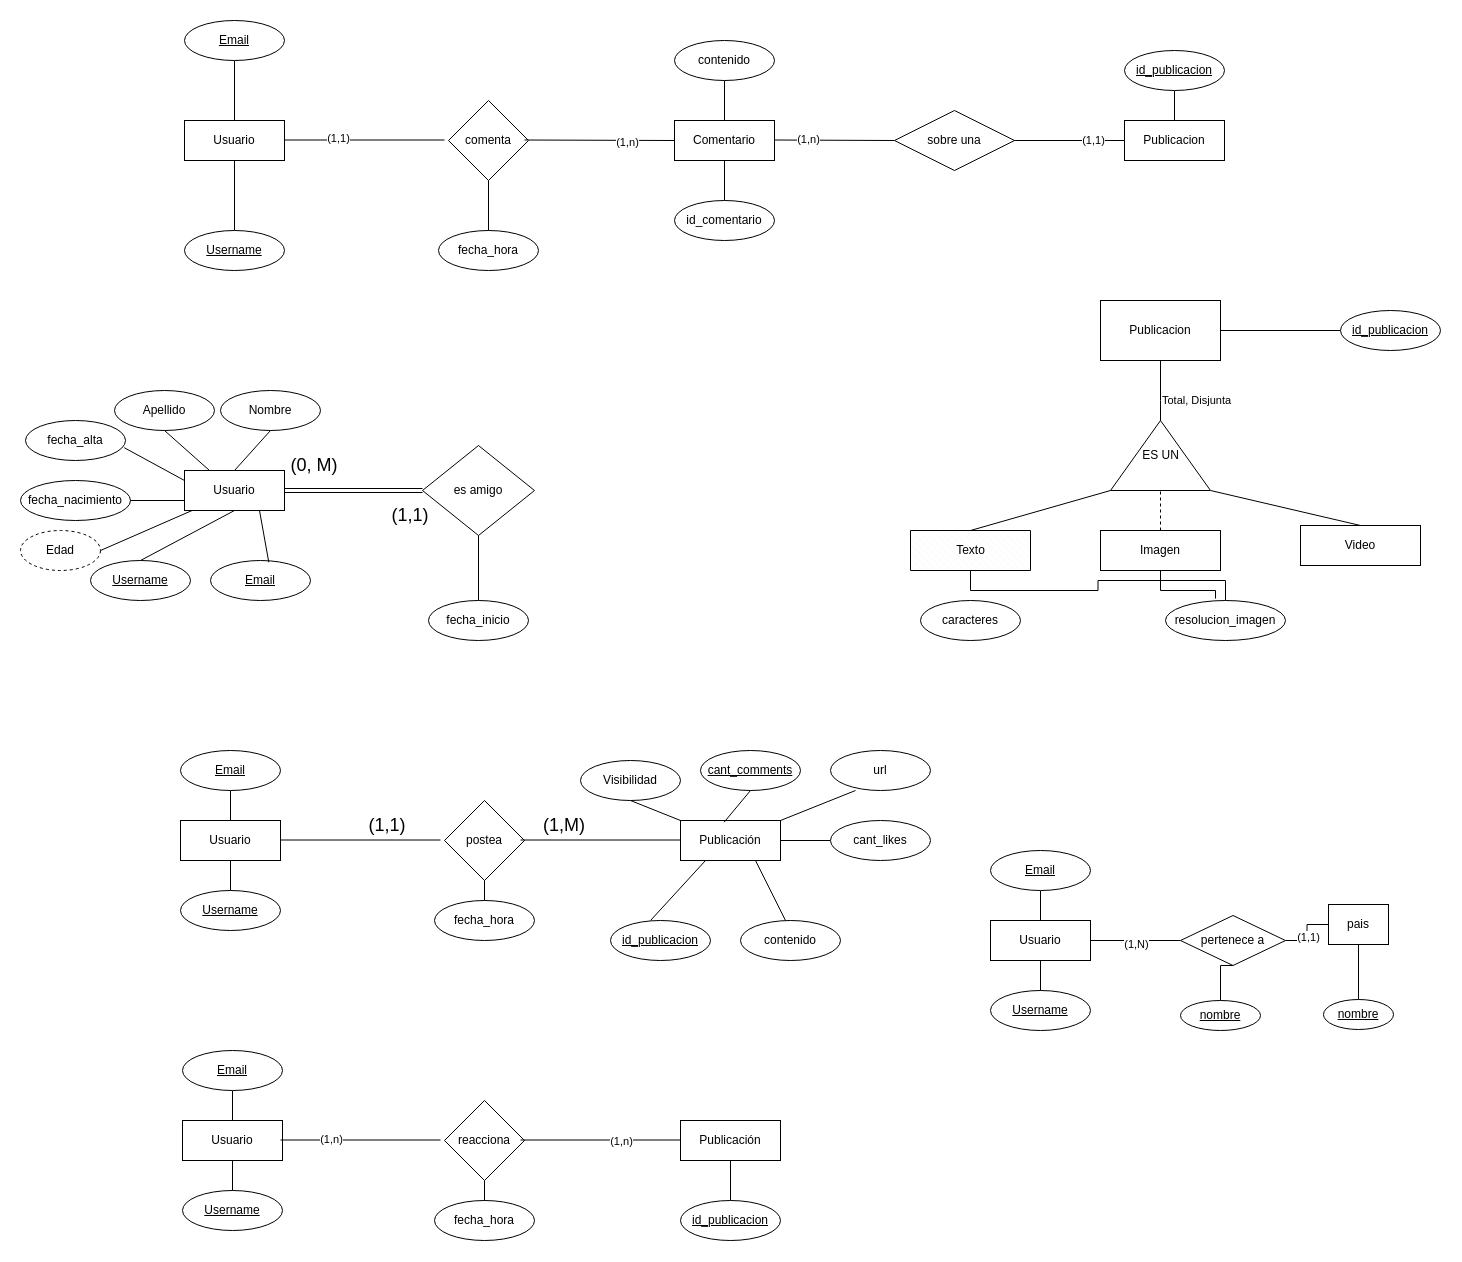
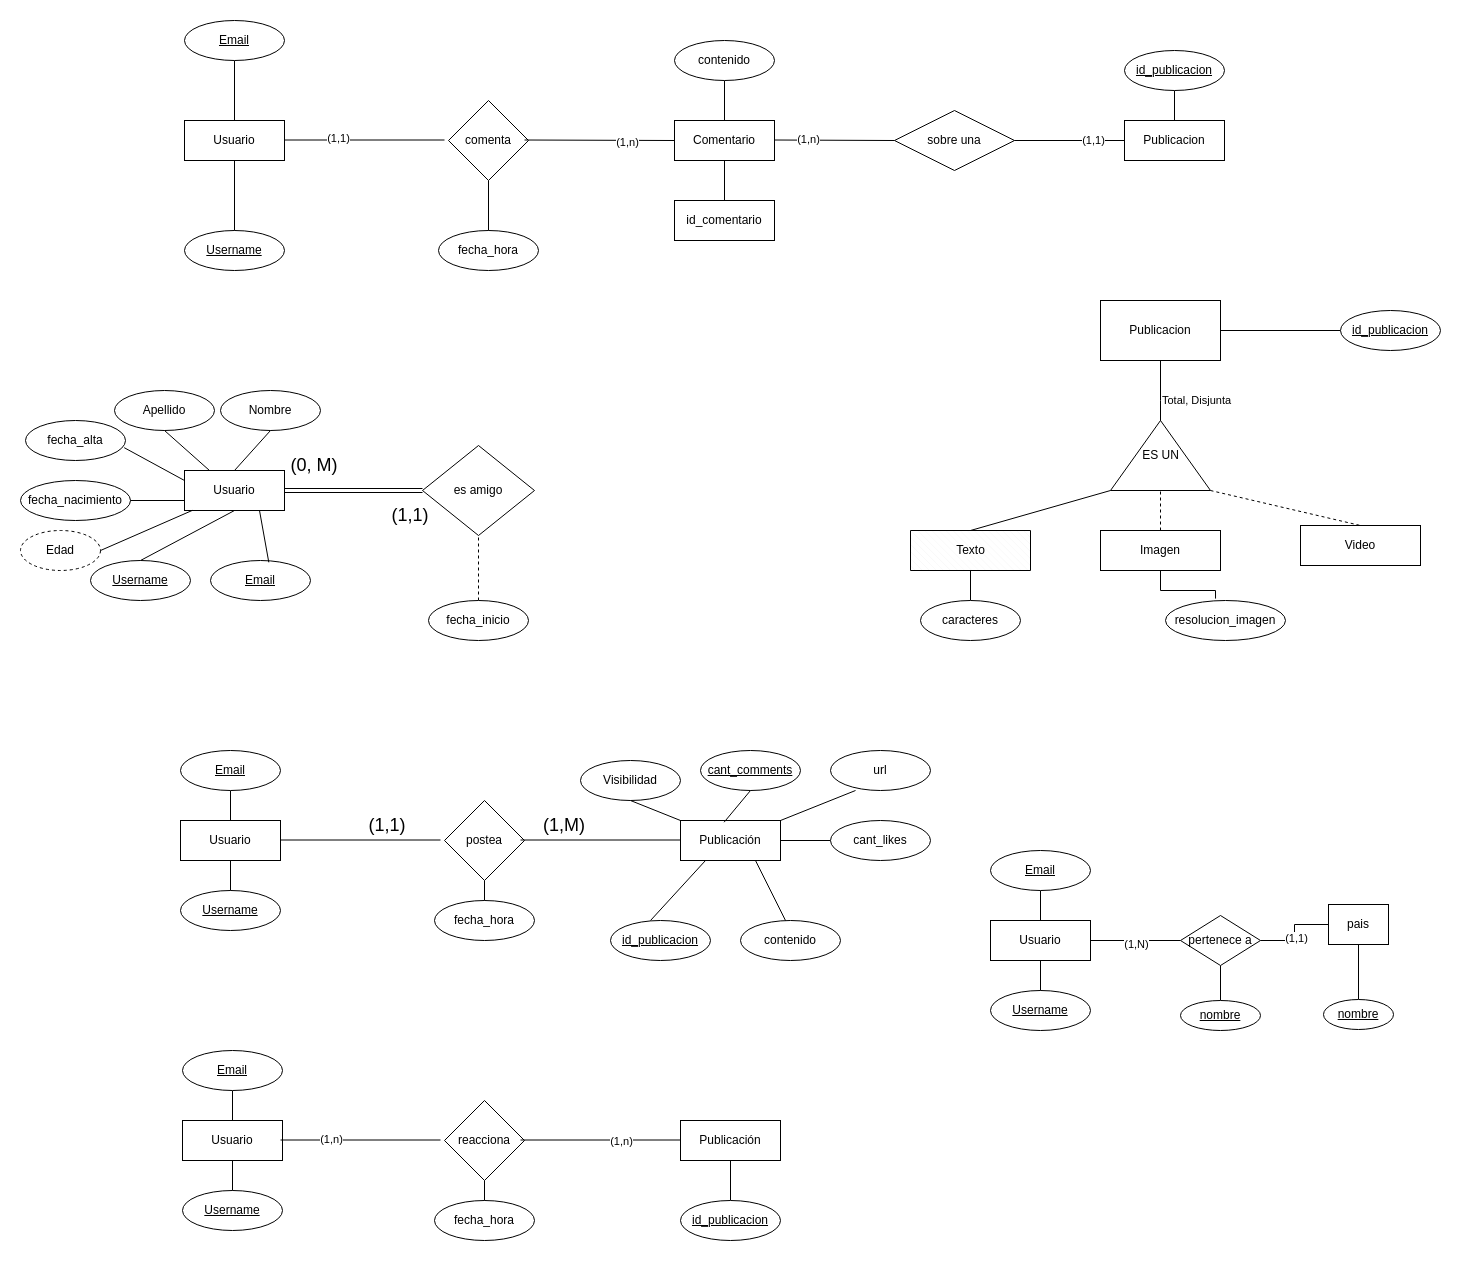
(725, 221) -> (725, 221)
(1285, 508) -> (1285, 508)
(479, 568) -> (479, 568)
(1101, 581) -> (971, 594)
(1233, 941) -> (1221, 941)
